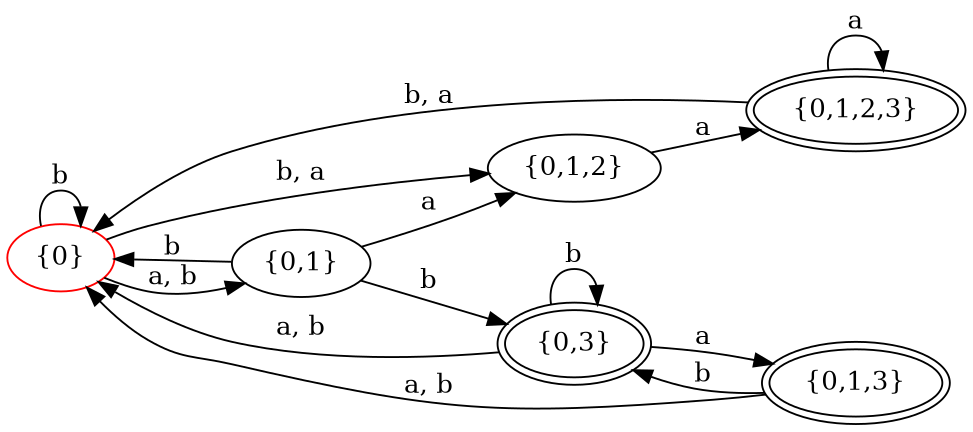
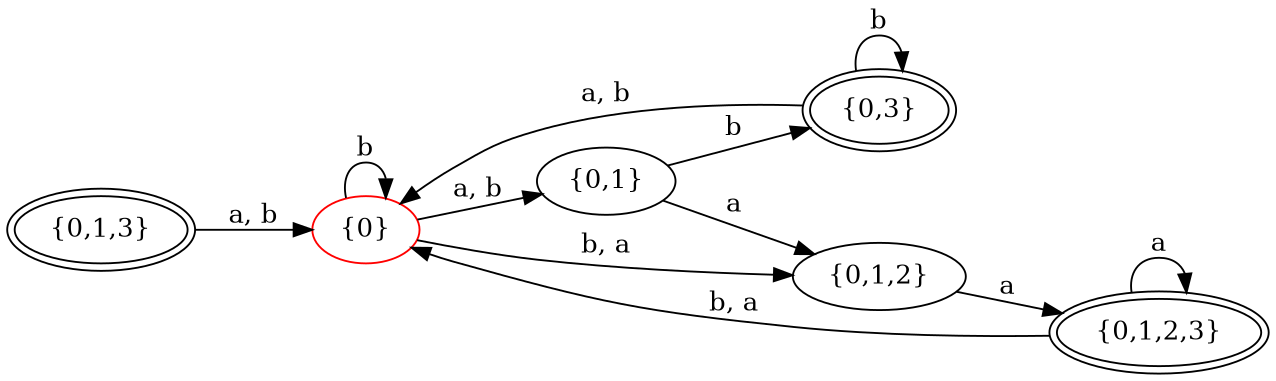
(183, 261) -> none
(703, 352) -> none
(699, 389) -> none
